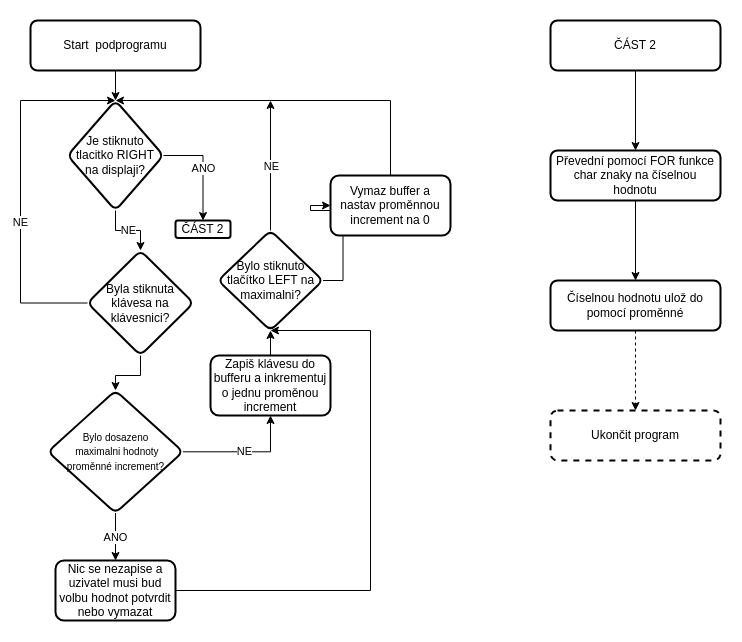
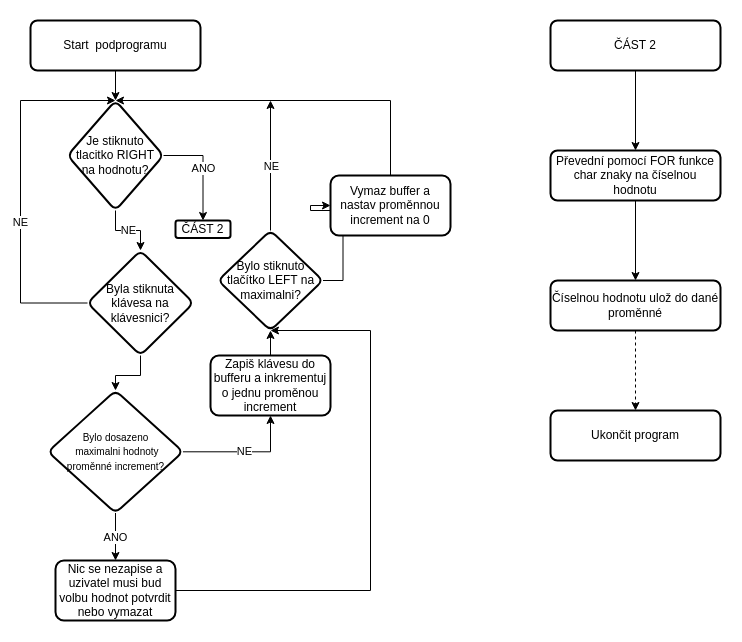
(116, 156) -> (116, 156)
(636, 306) -> (636, 306)
(636, 436) -> (636, 436)
